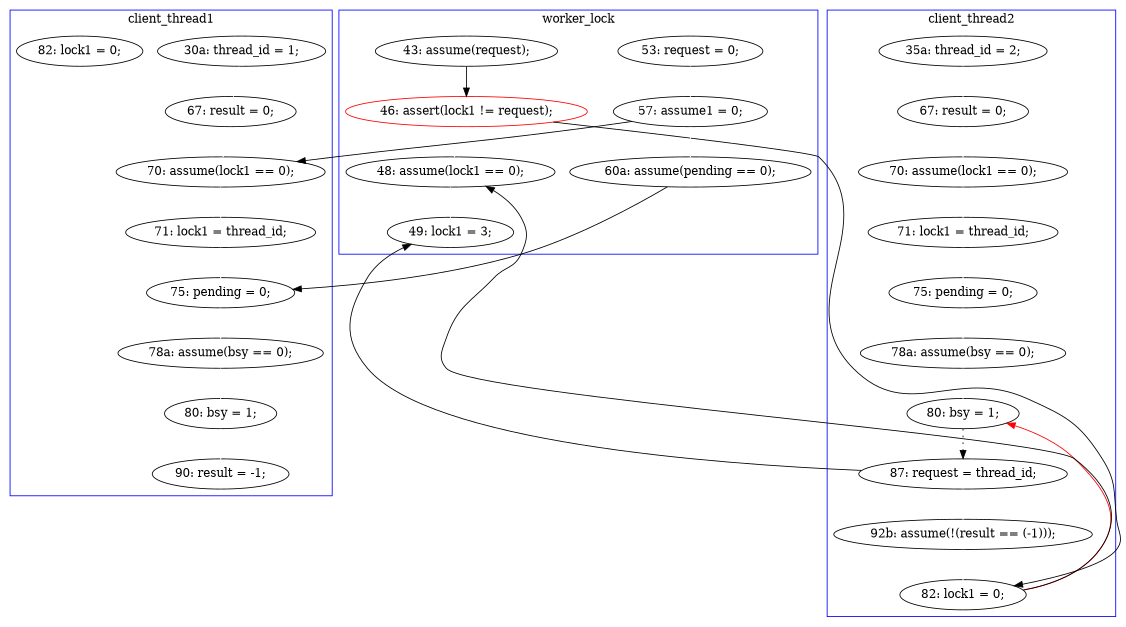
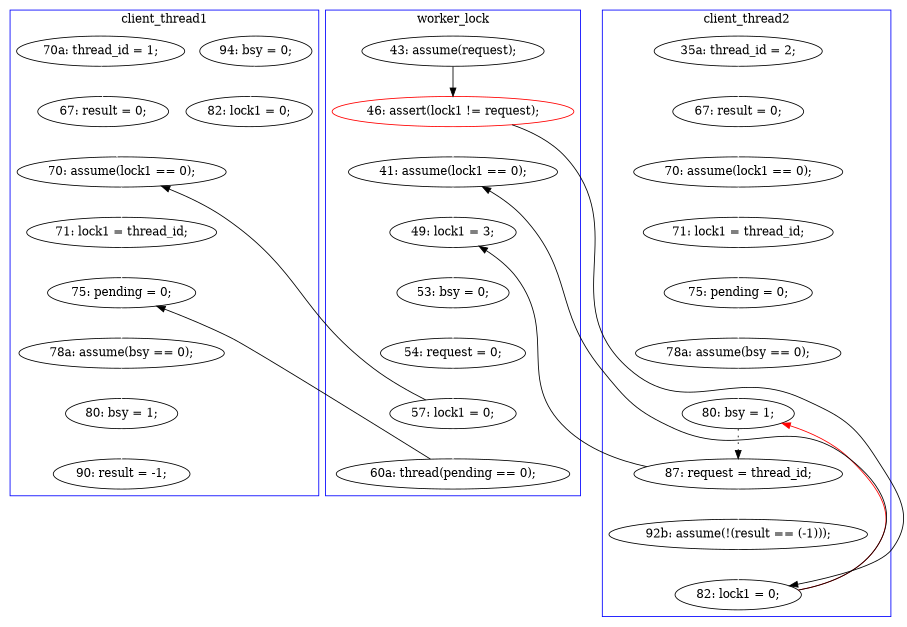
(242, 51) -> (101, 51)
none -> (256, 51)
(690, 51) -> (453, 353)
(690, 112) -> (453, 414)
(450, 172) -> (453, 172)
(690, 172) -> (453, 474)
none -> (453, 293)
